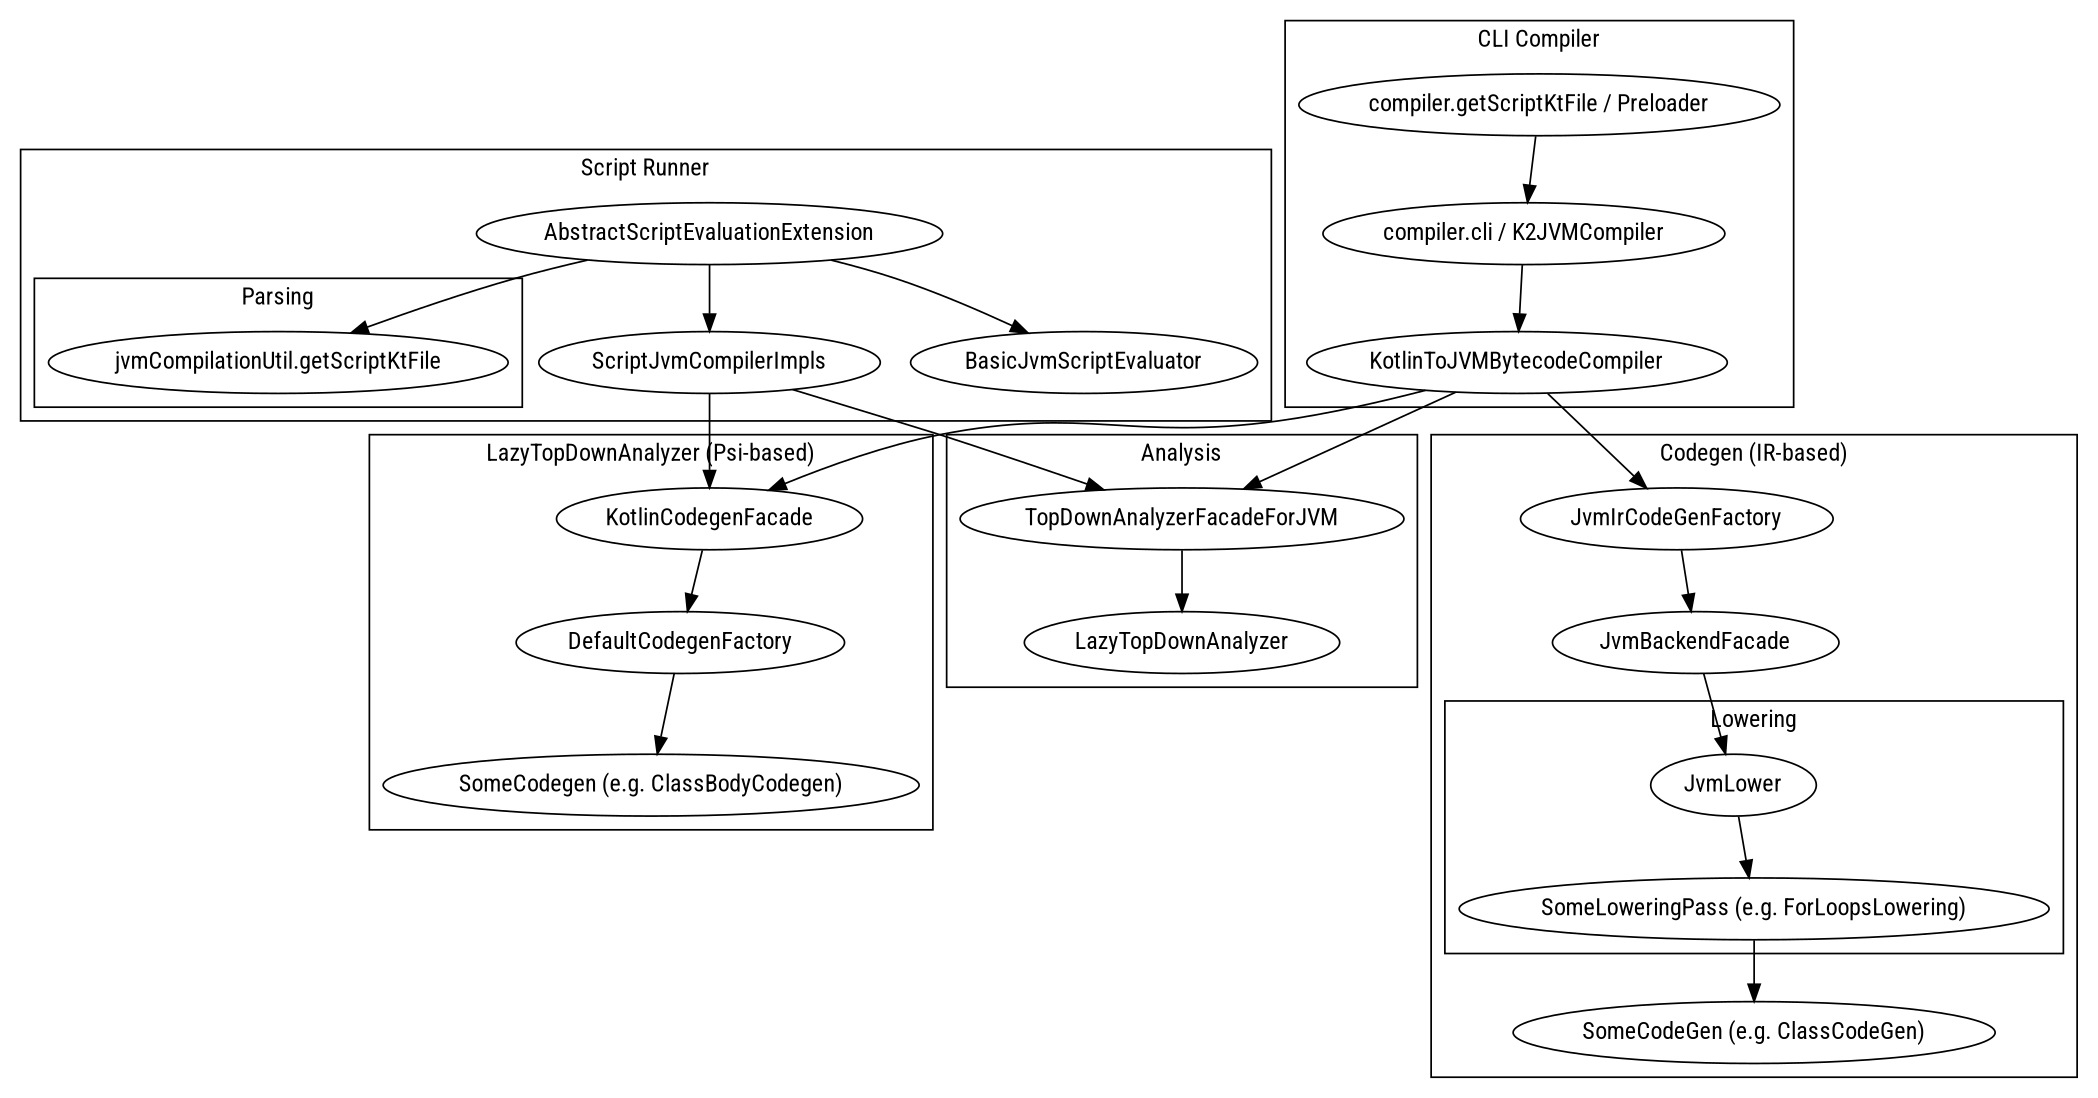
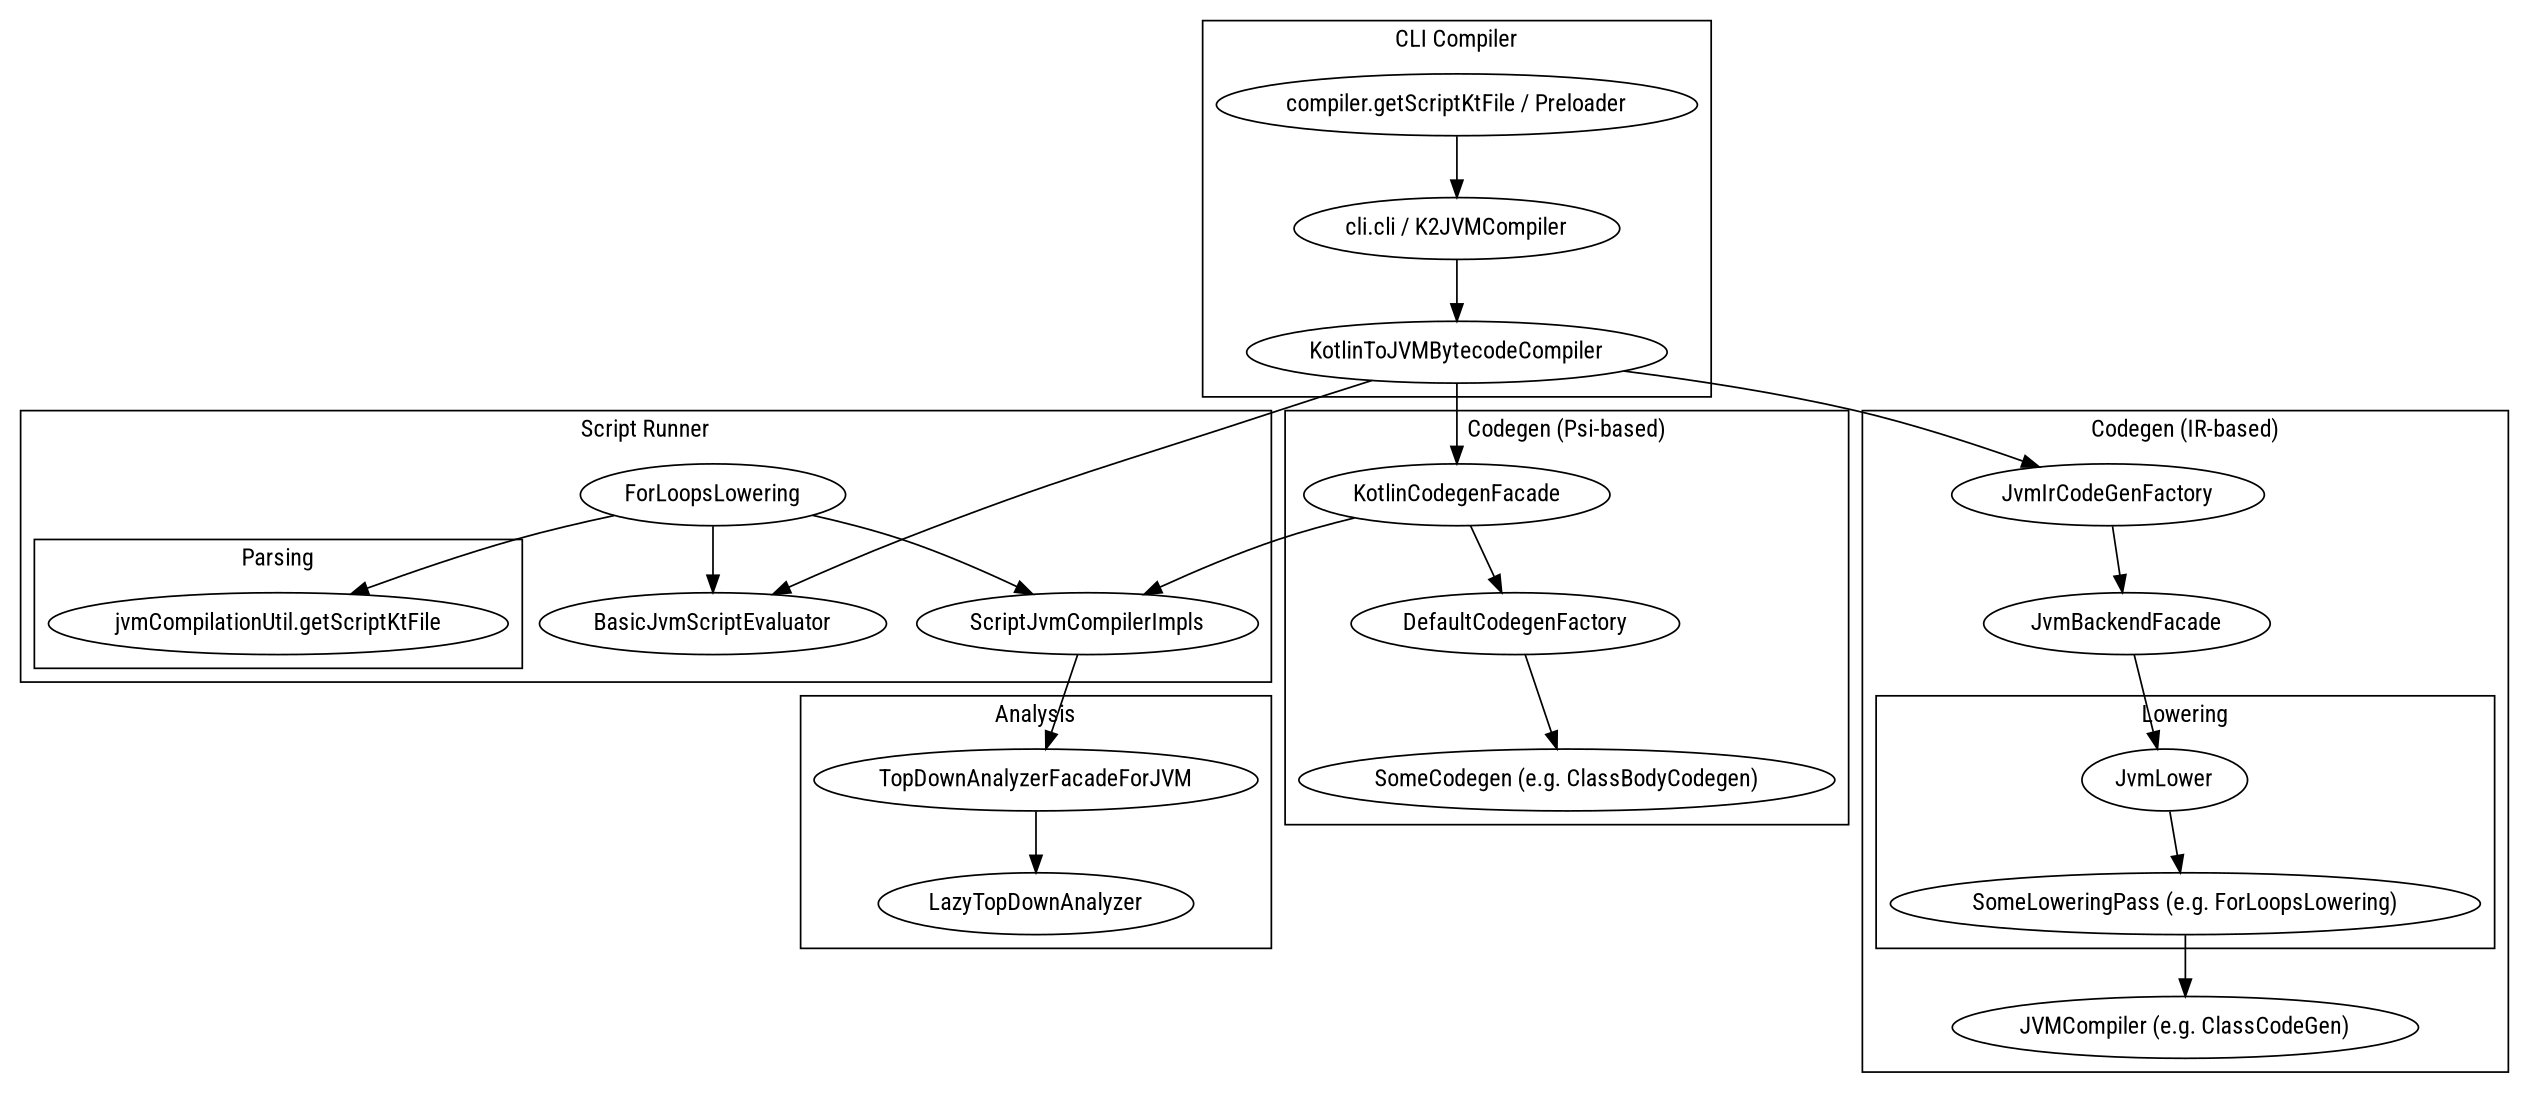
(710, 234) -> (713, 495)
(1524, 234) -> (1457, 229)
(710, 445) -> (1256, 547)
(1338, 446) -> (1077, 476)
(651, 454) -> (1567, 430)
(1754, 1033) -> (2185, 1027)
